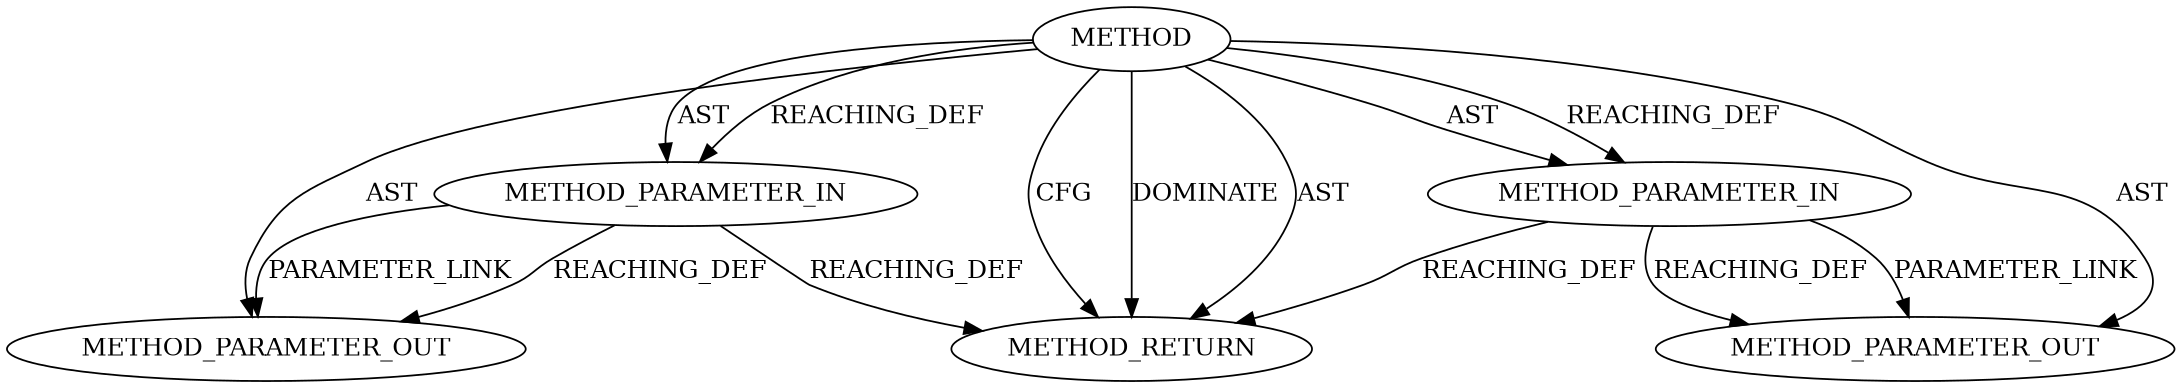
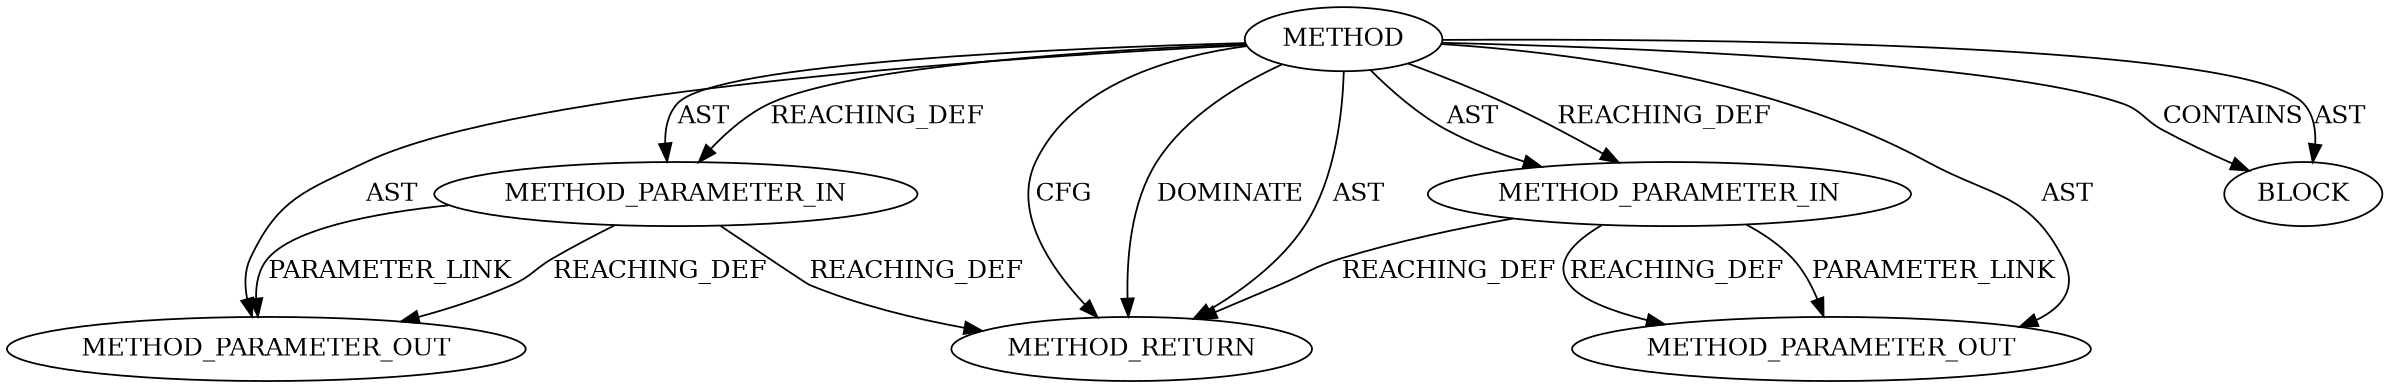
none -> (2303, 194)
